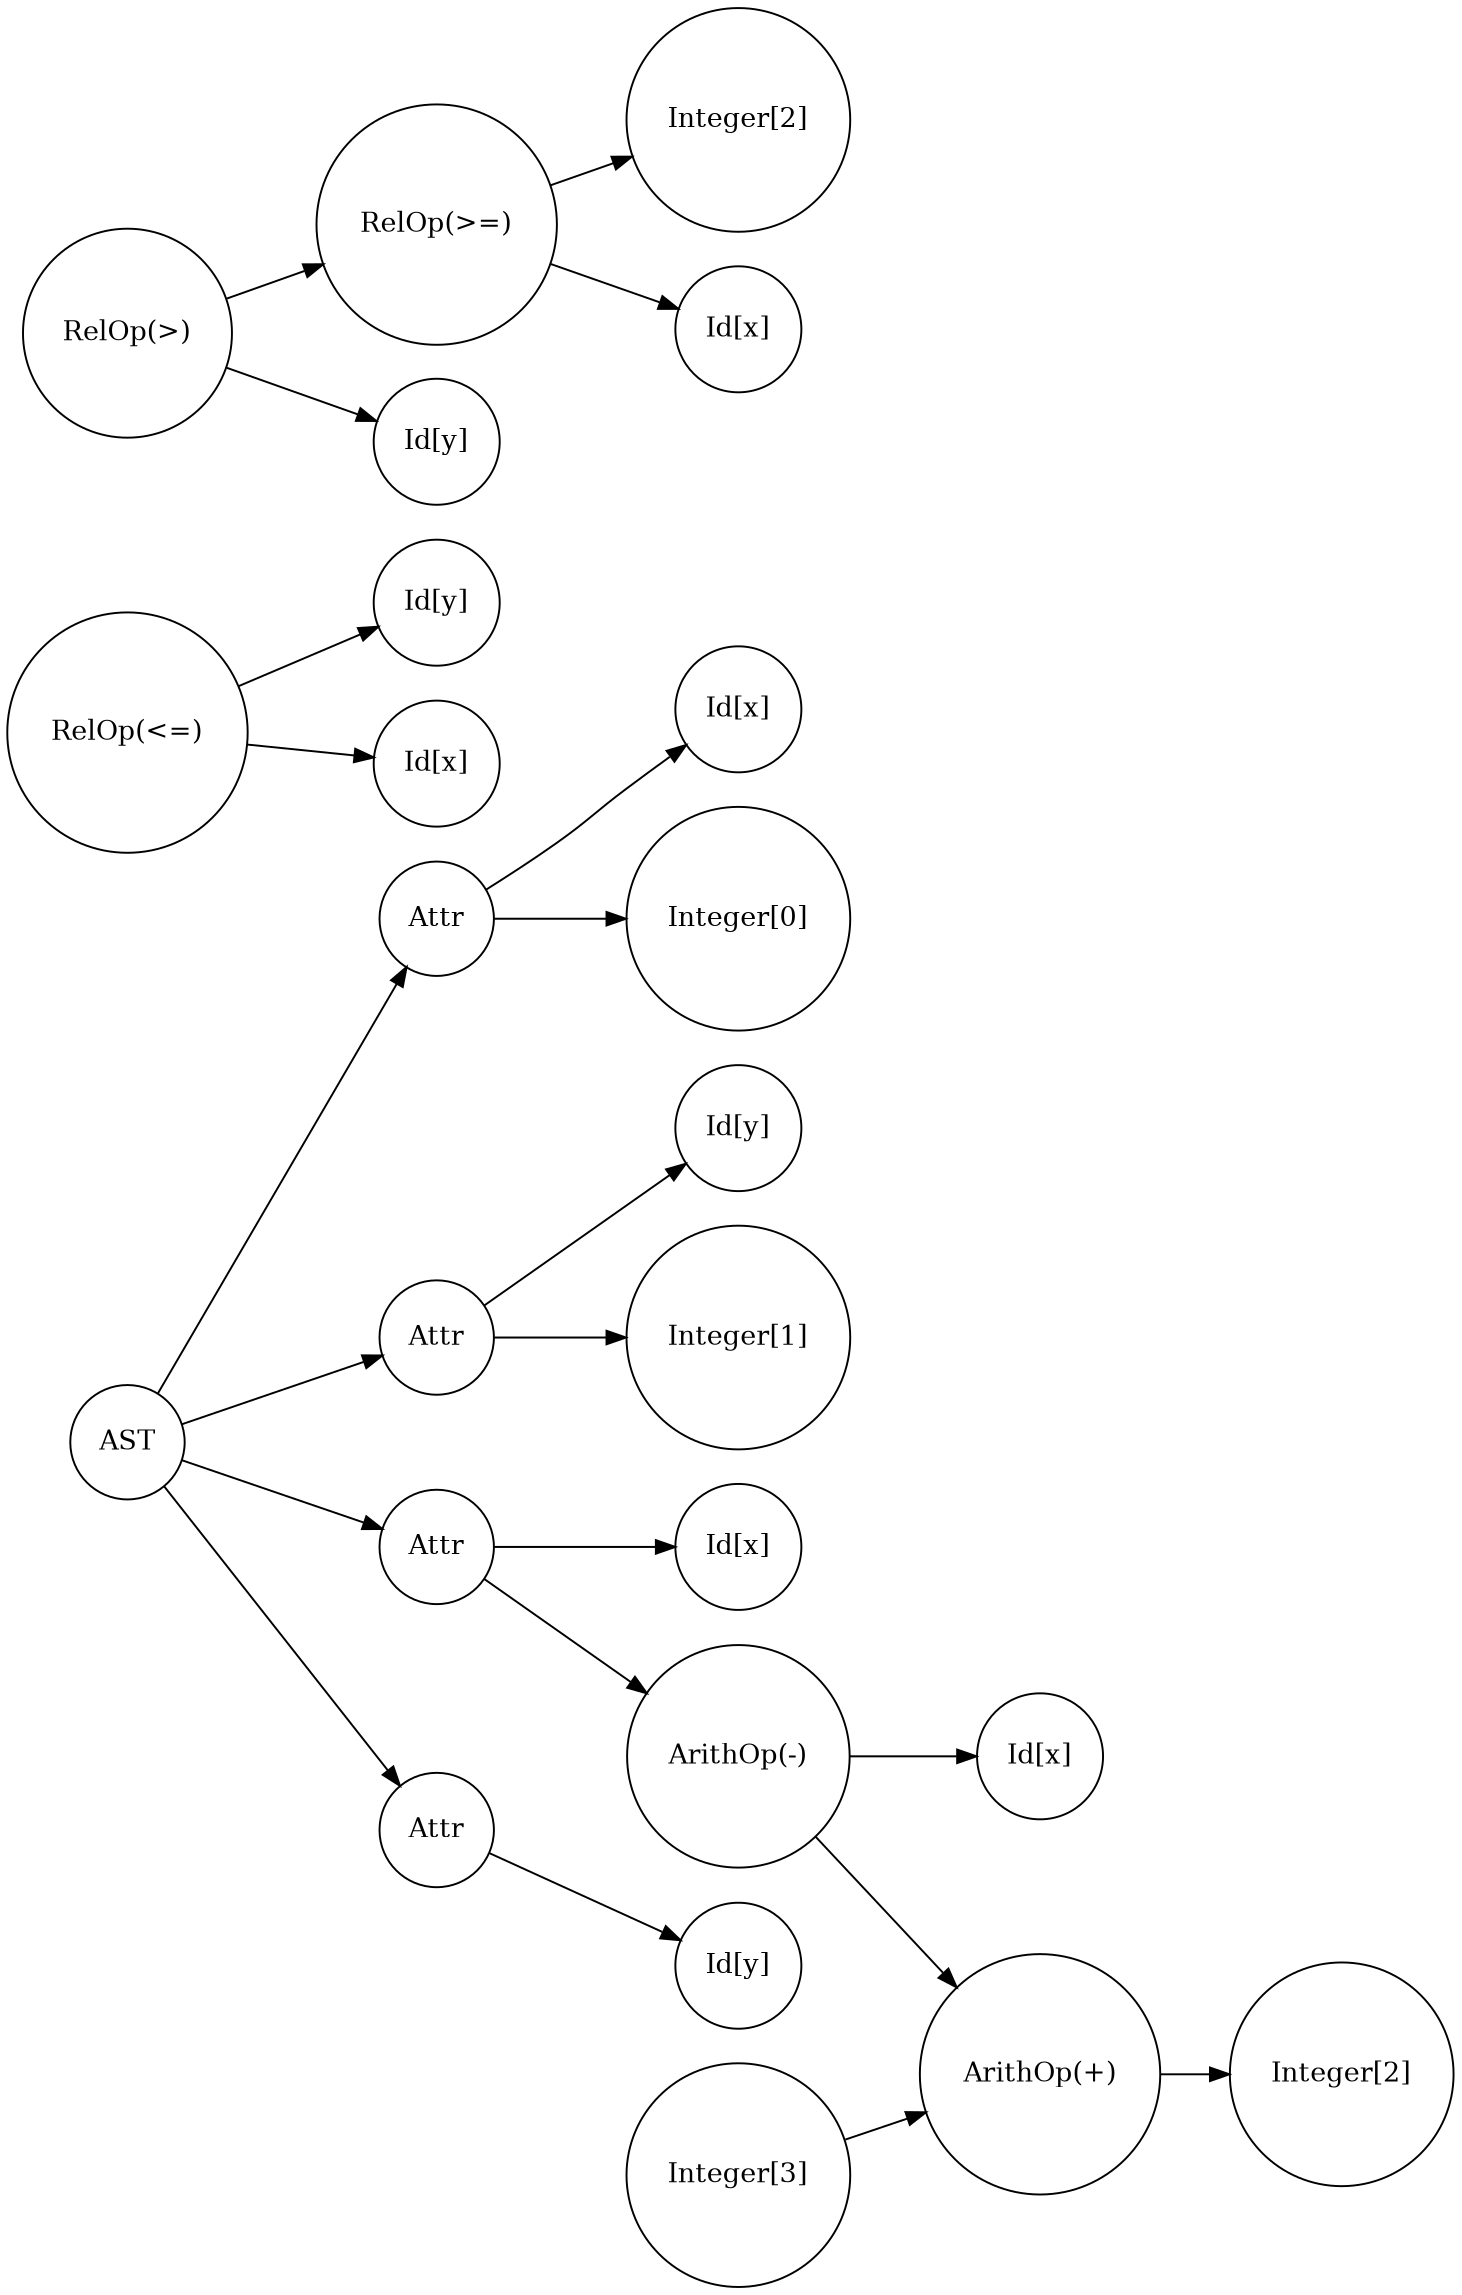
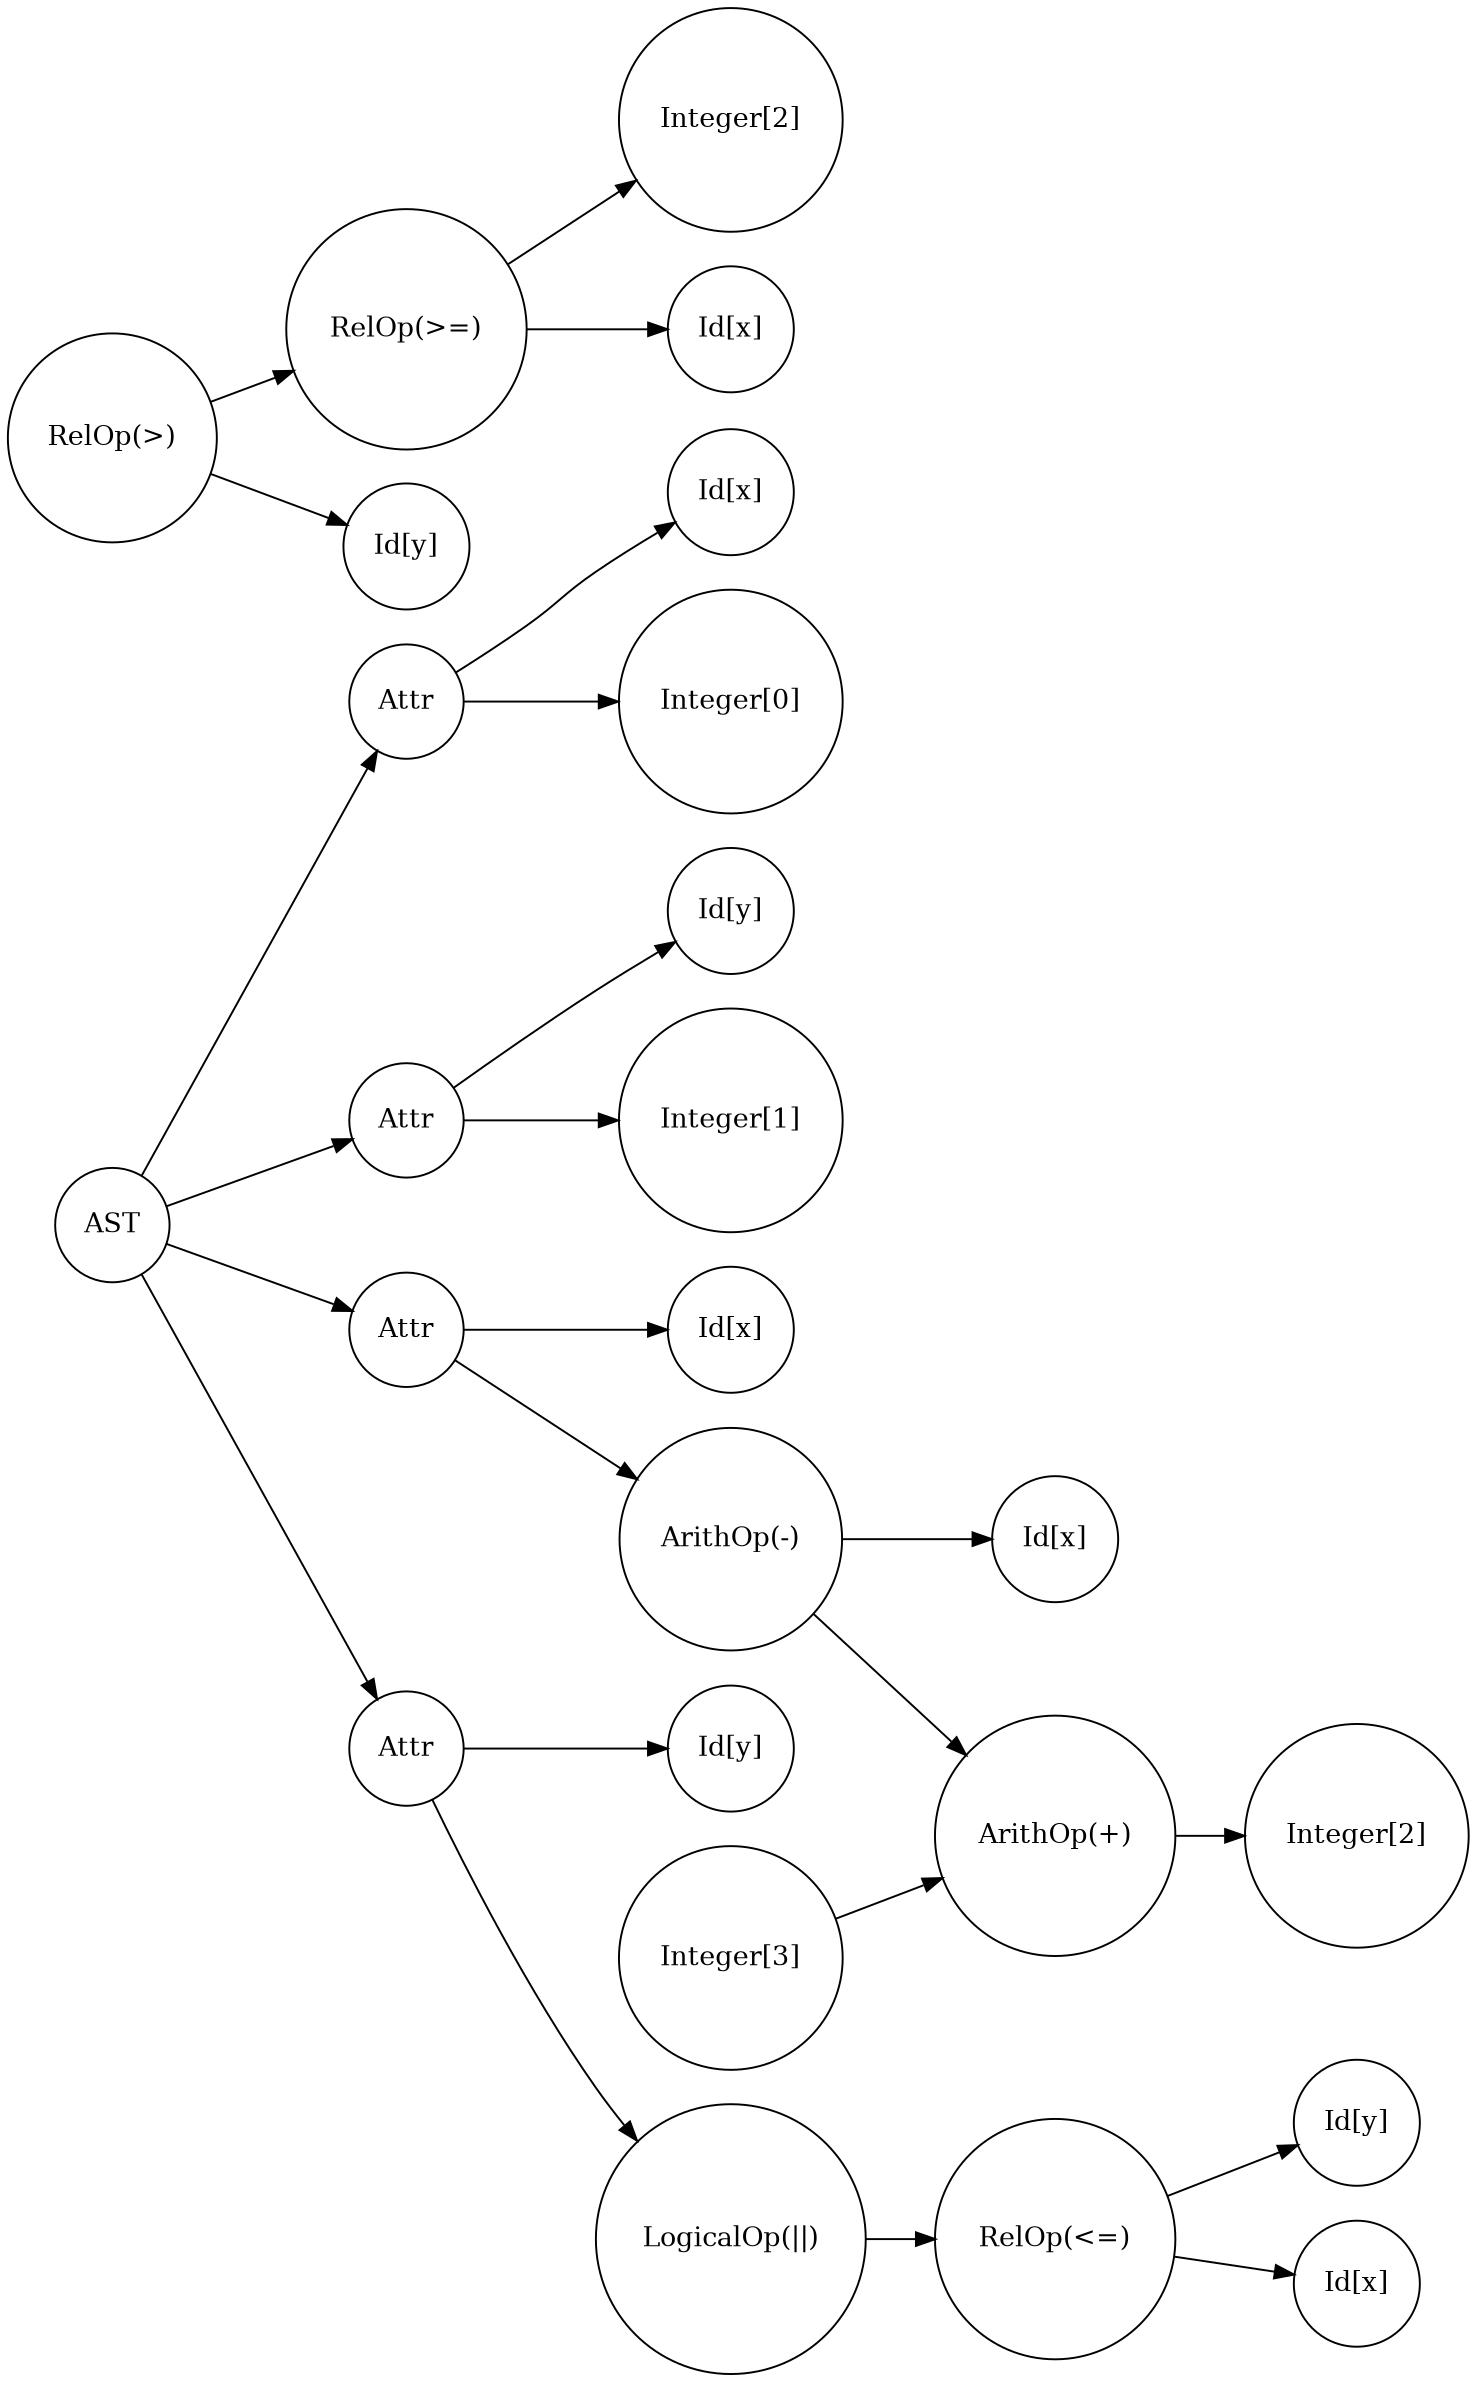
none -> (731, 2239)
